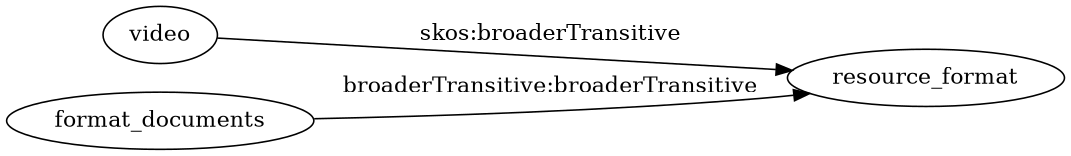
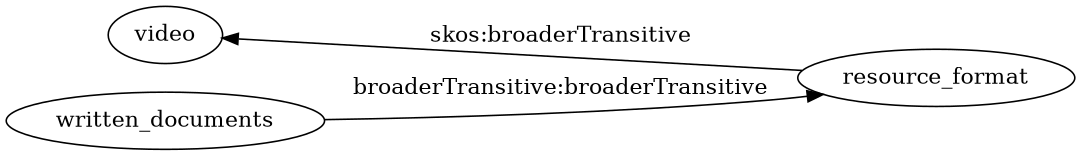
(497, 54) -> (520, 55)
(160, 121) -> (165, 121)
